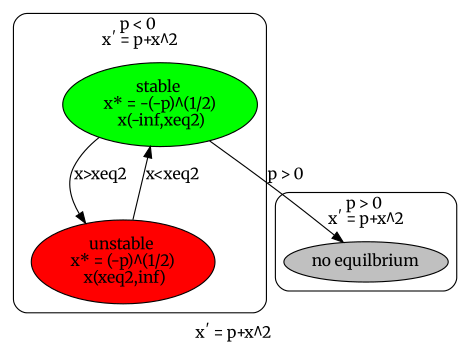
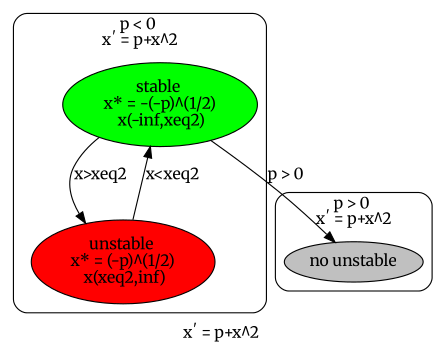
(366, 262) -> (354, 262)
